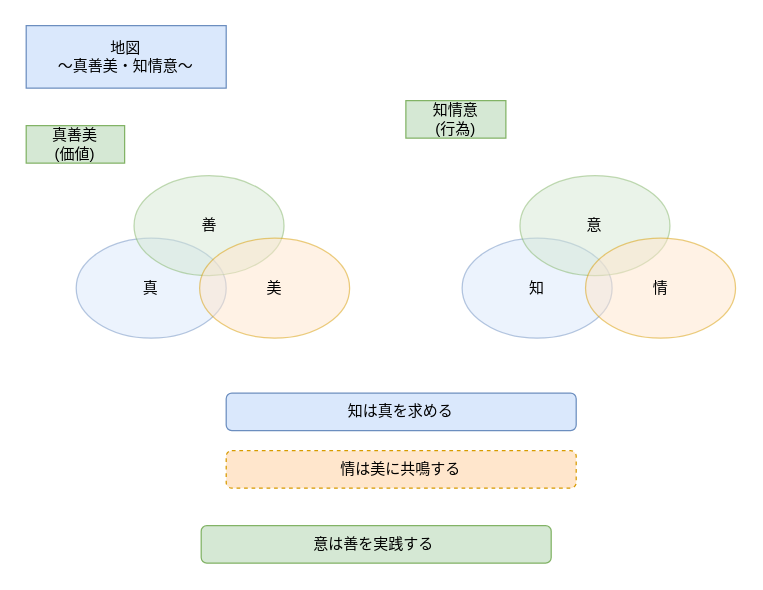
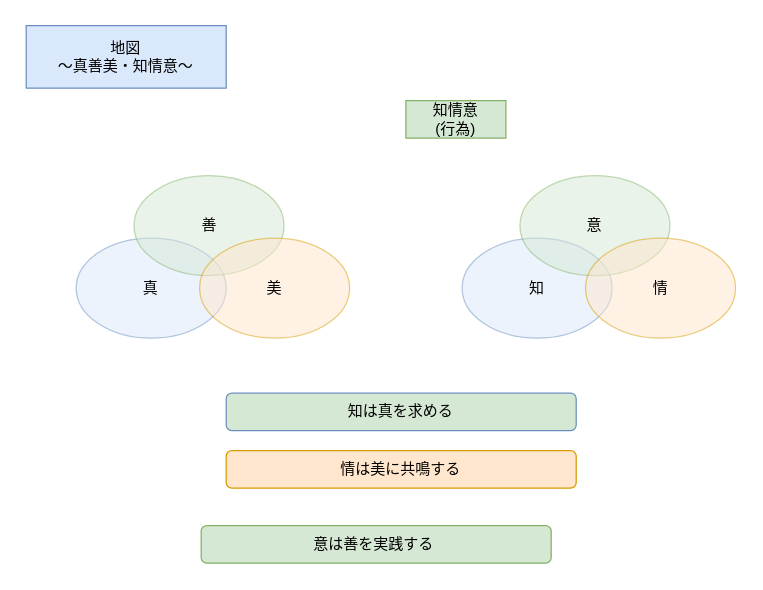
(75, 144) -> none
(401, 412) -> (401, 412)
(401, 469) -> (401, 469)
